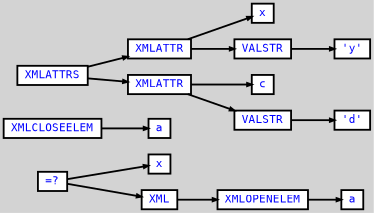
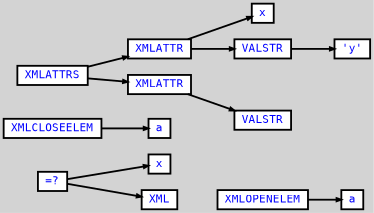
(263, 85) -> none
(352, 120) -> none
(195, 200) -> none
